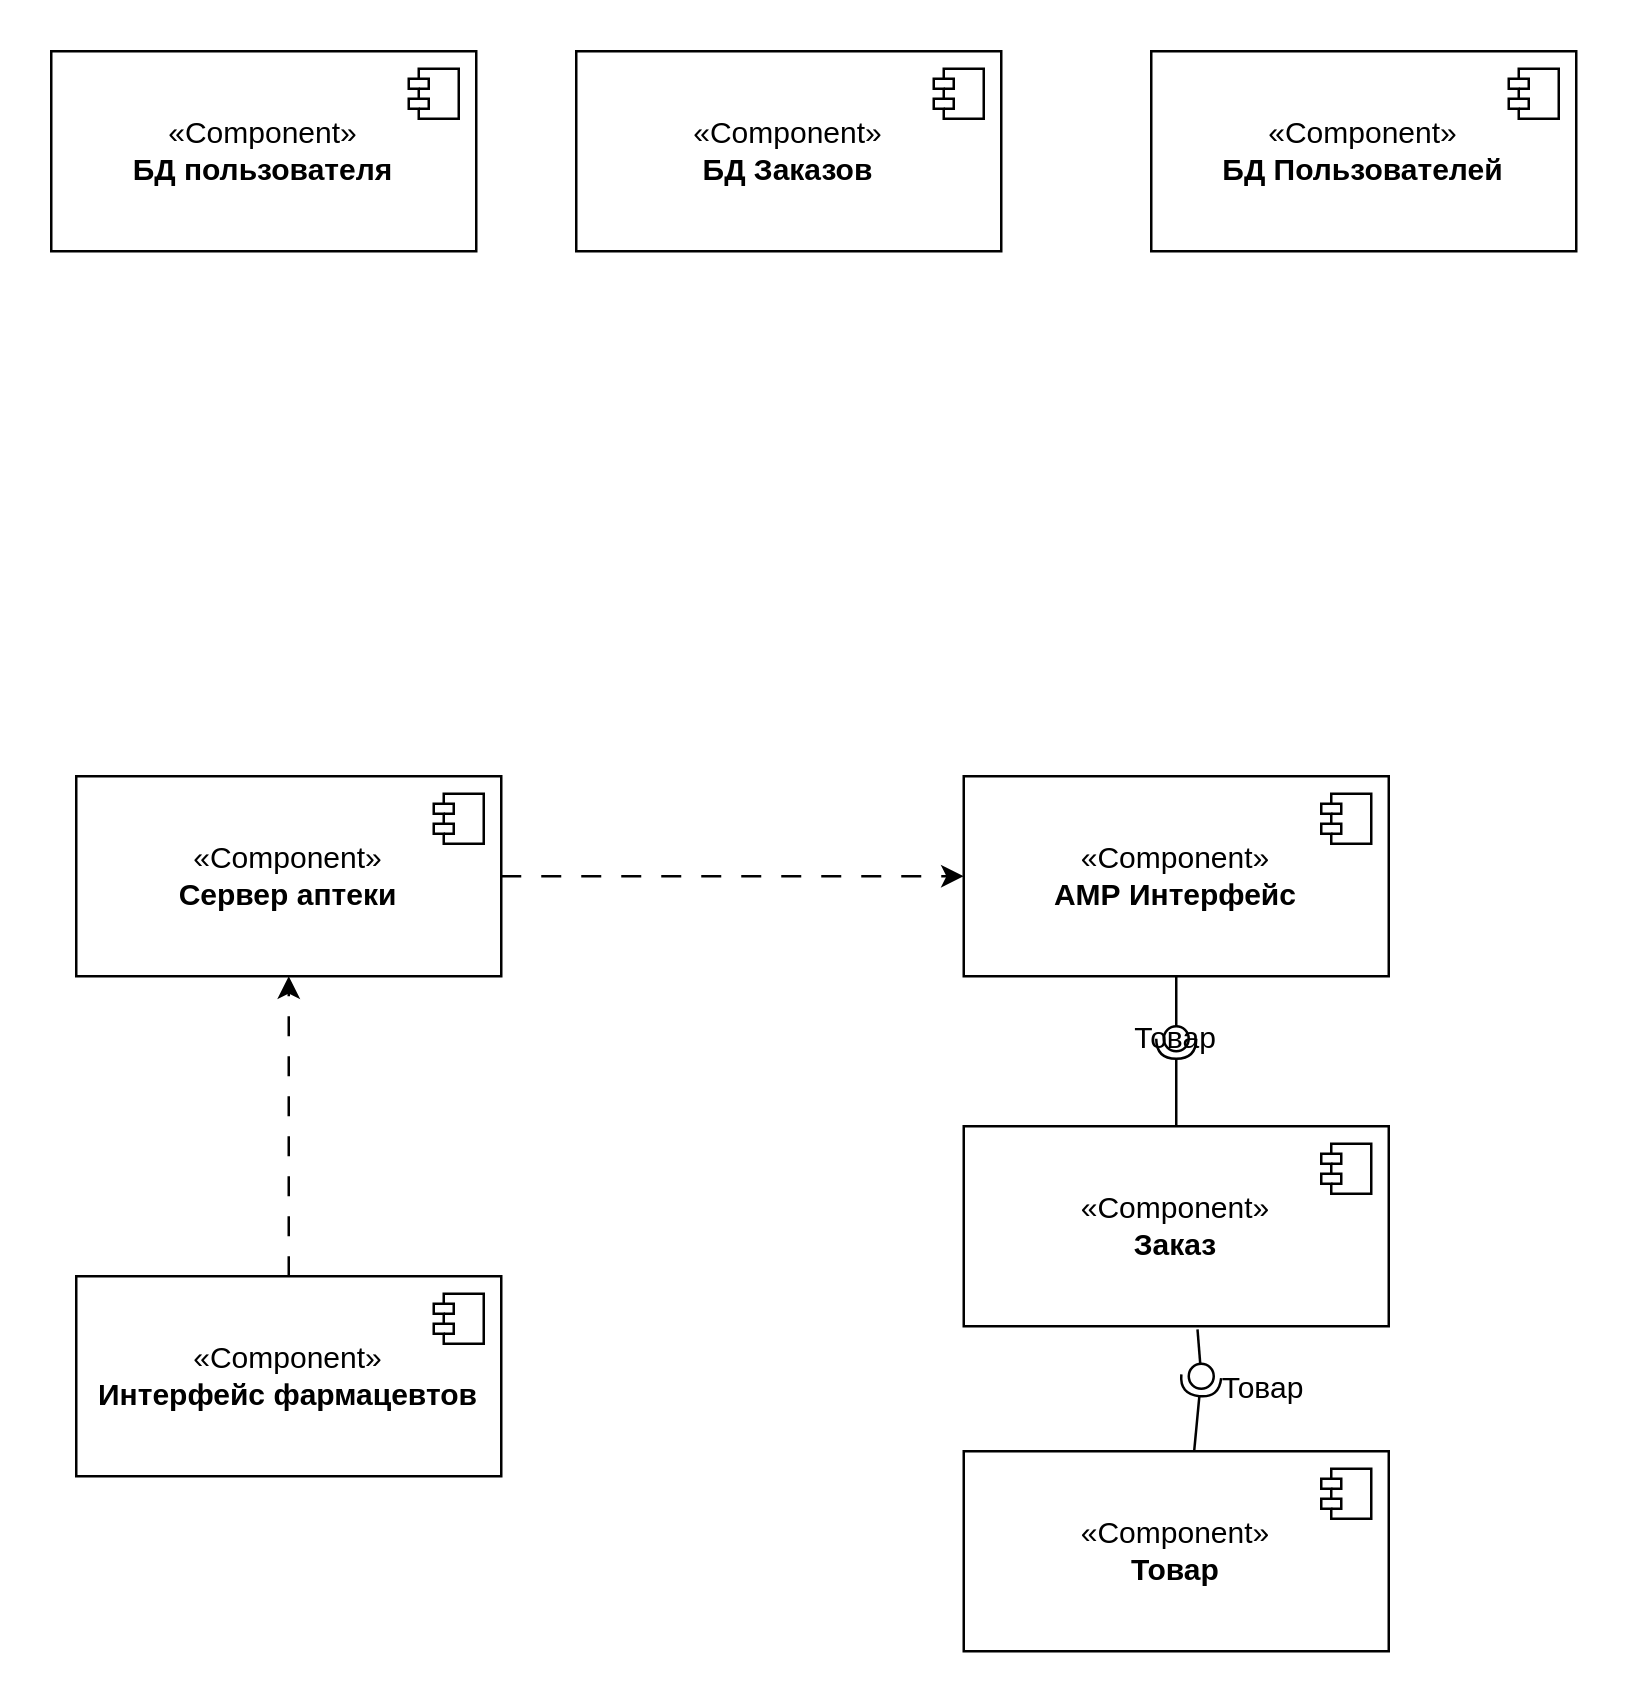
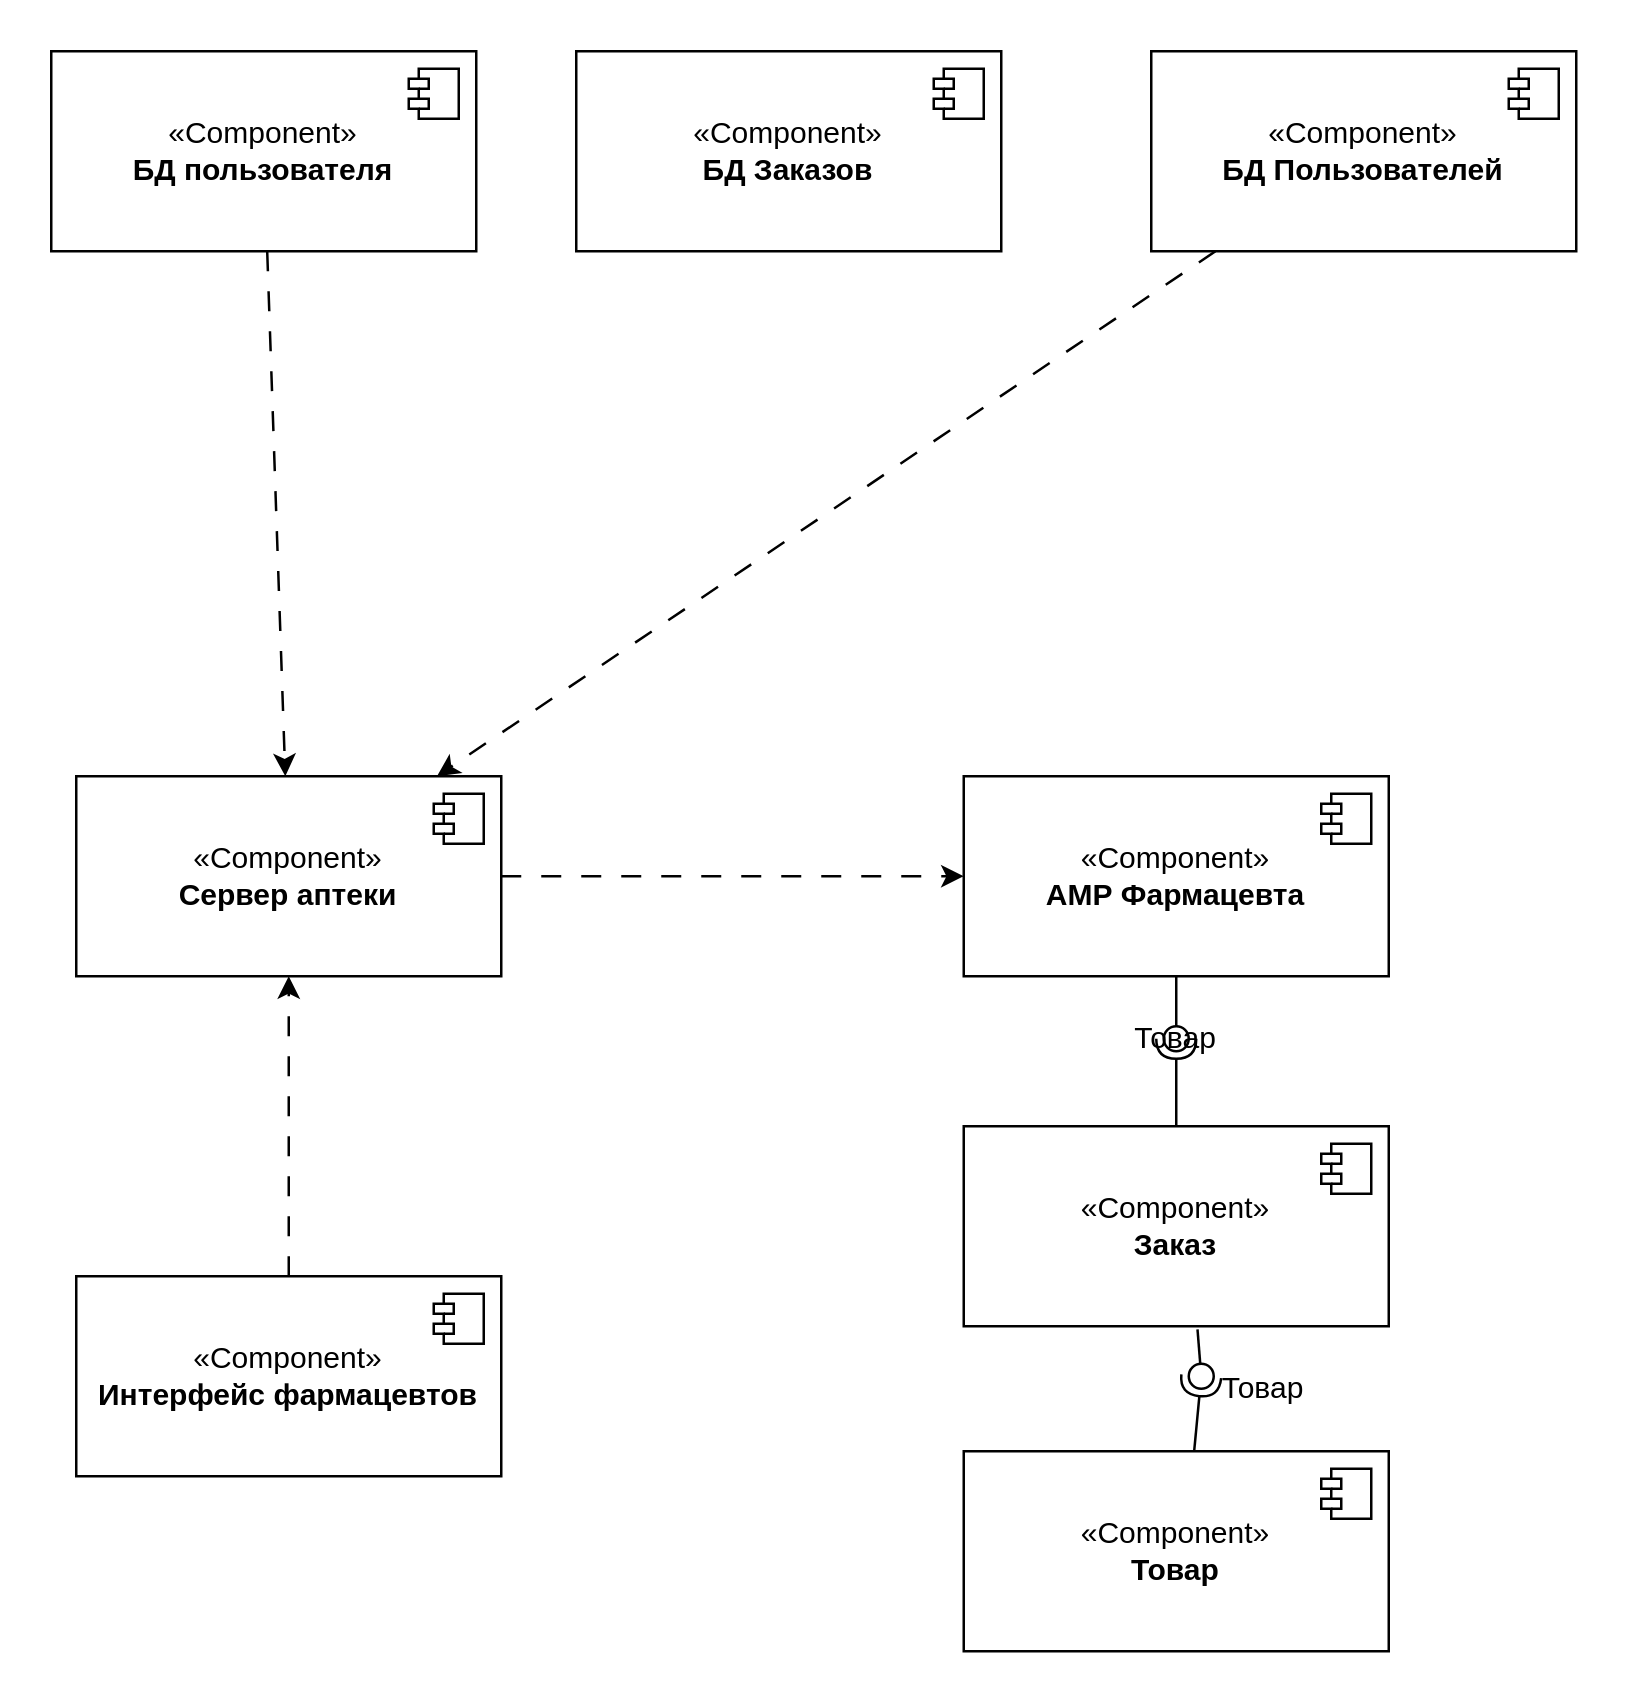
none -> (1041, 369)
none -> (284, 744)
(1176, 876) -> (1176, 876)
